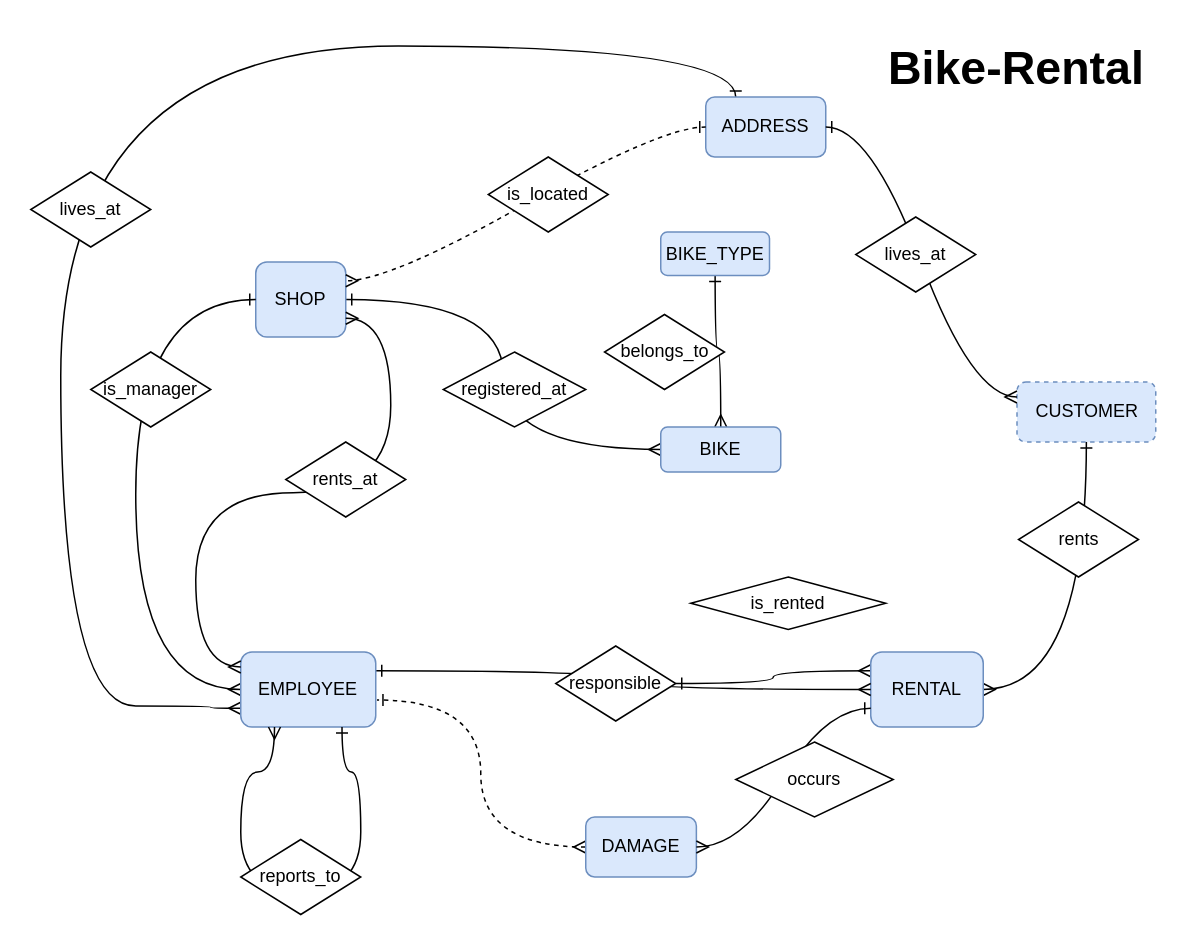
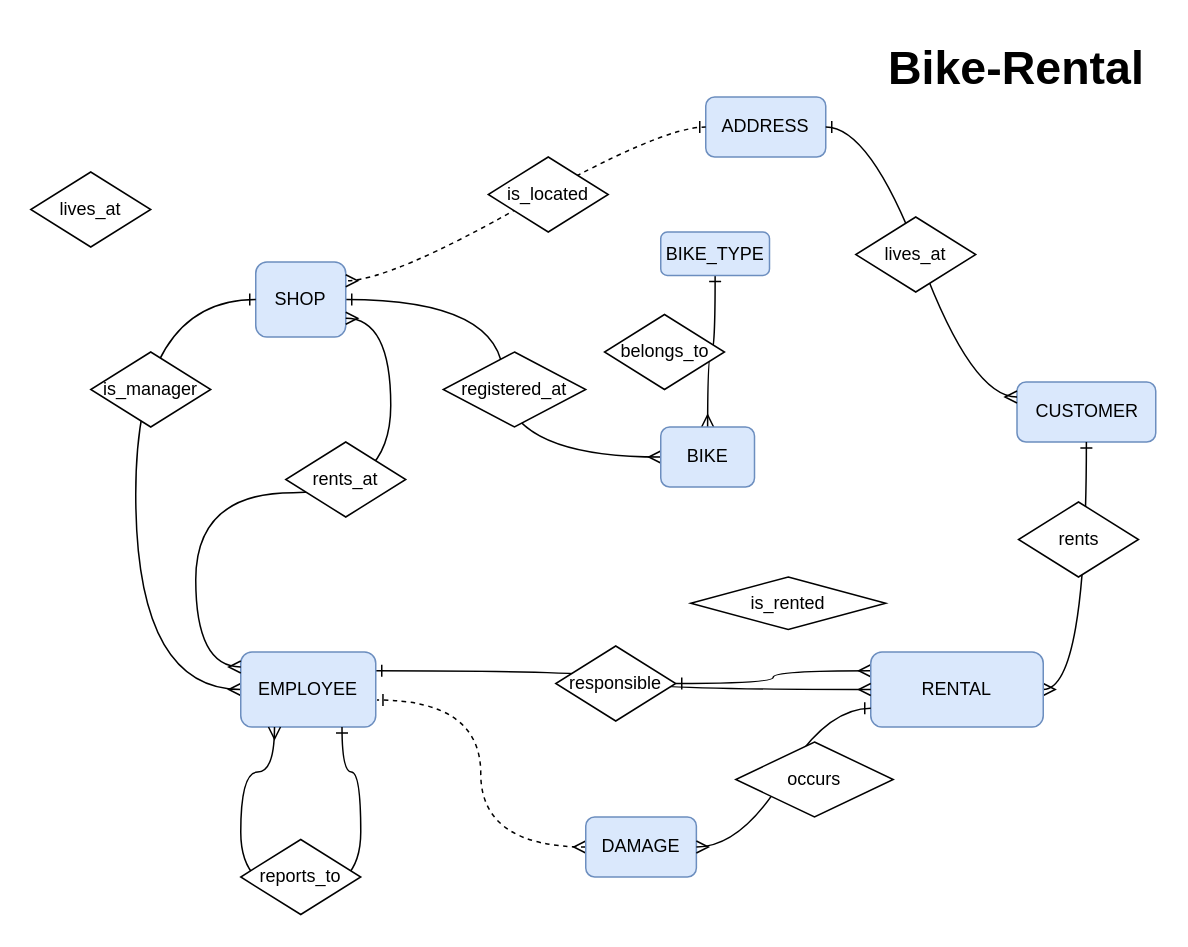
(403, 46) -> none
(1086, 412) -> (1086, 412)
(721, 449) -> (708, 457)
(927, 689) -> (957, 689)
